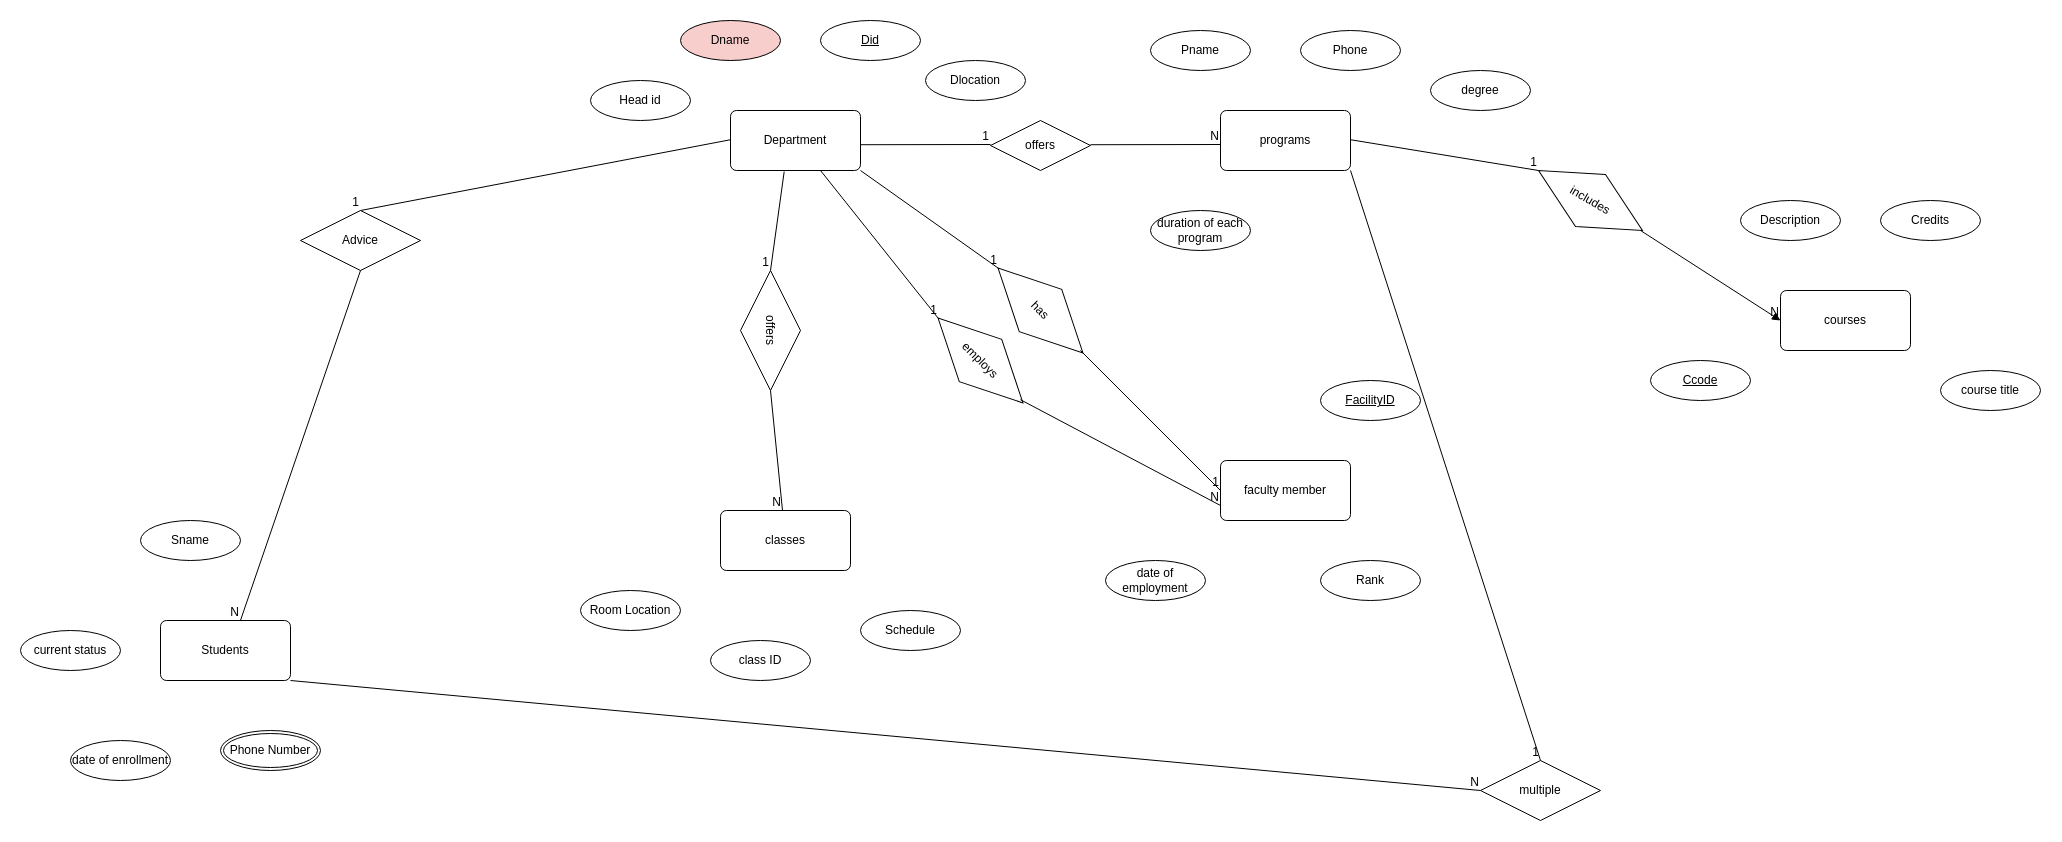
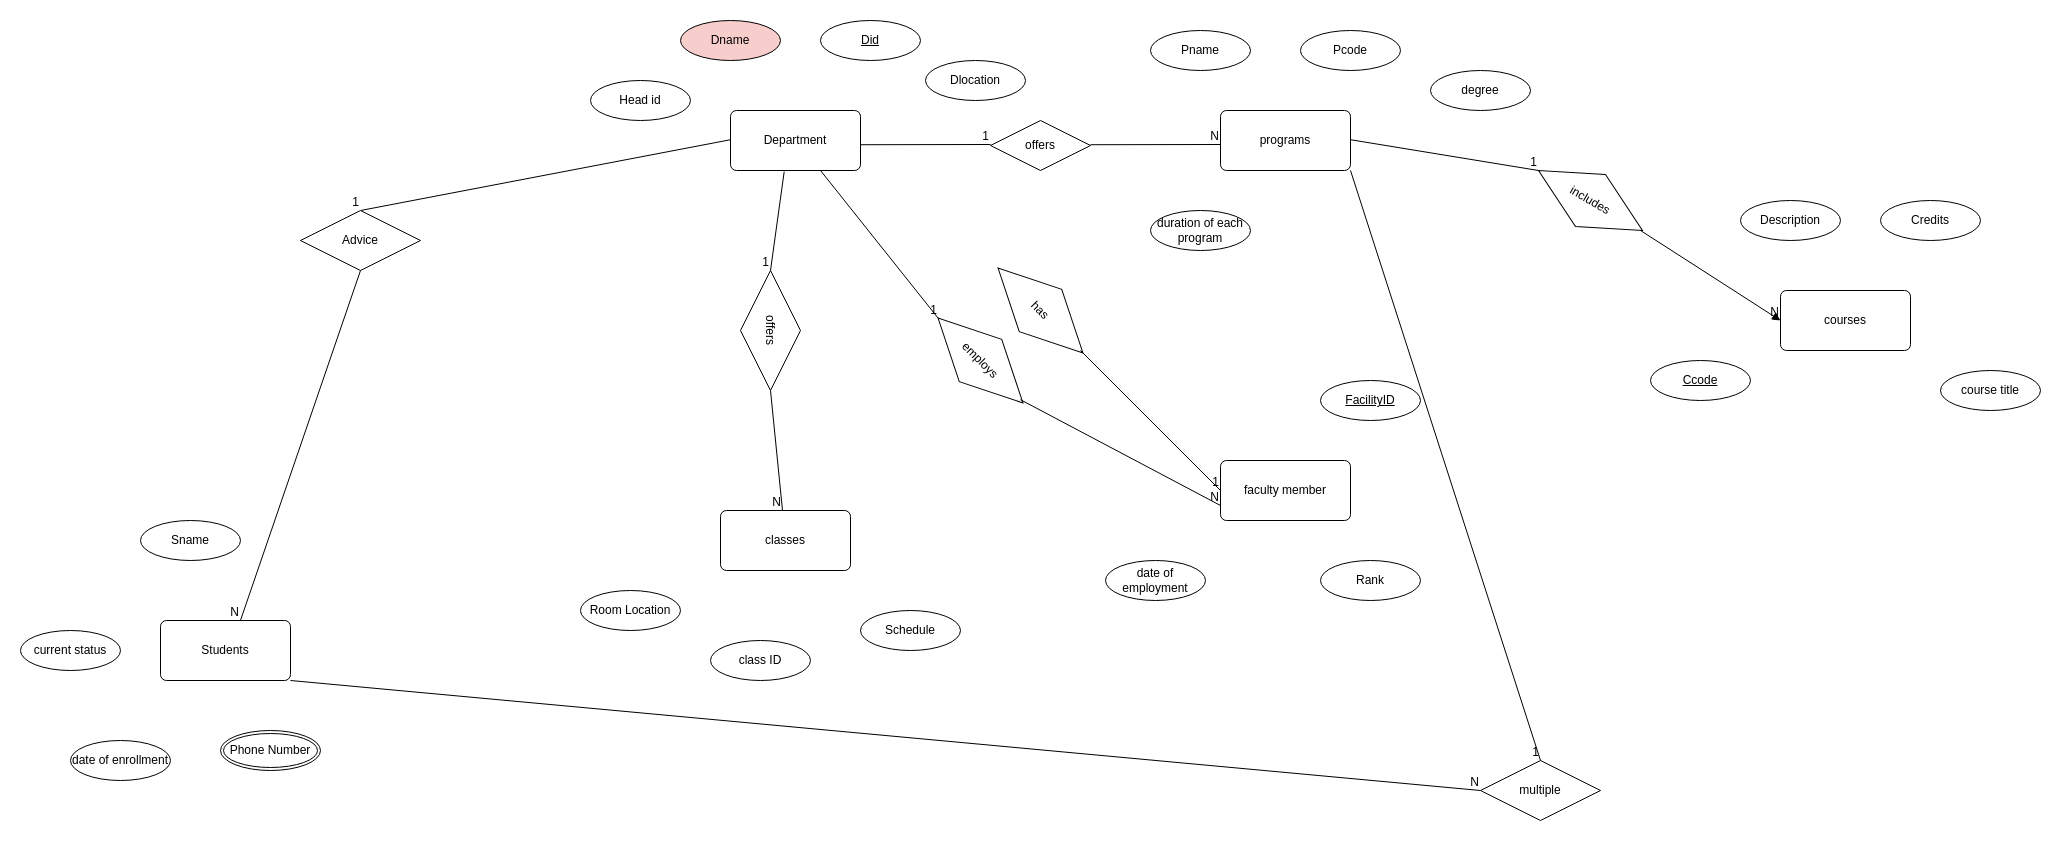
(1351, 51) -> (1351, 51)
(929, 219) -> none
